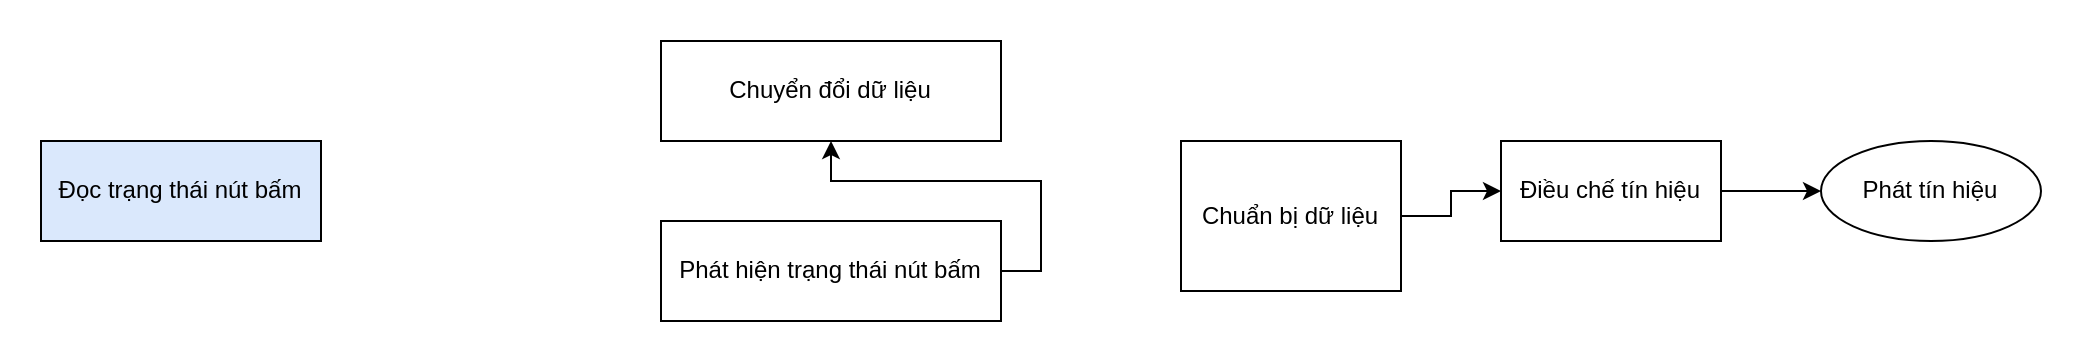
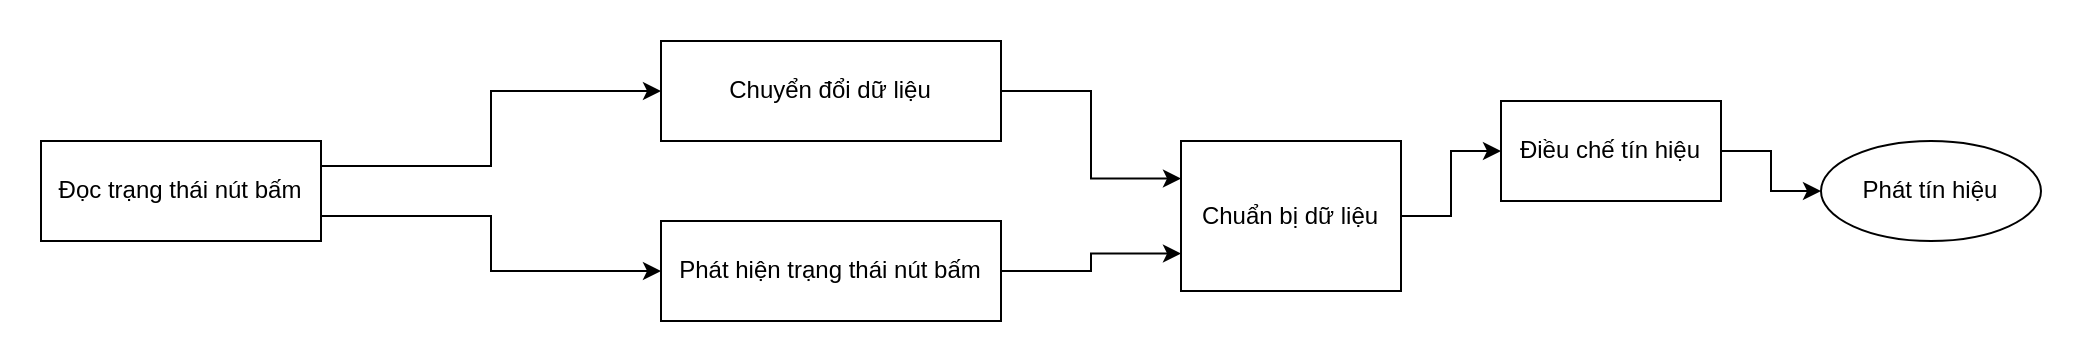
none -> (1091, 128)
none -> (491, 135)
(969, 181) -> (1094, 254)
(181, 191) -> (181, 191)
(1611, 191) -> (1611, 151)
none -> (491, 237)
